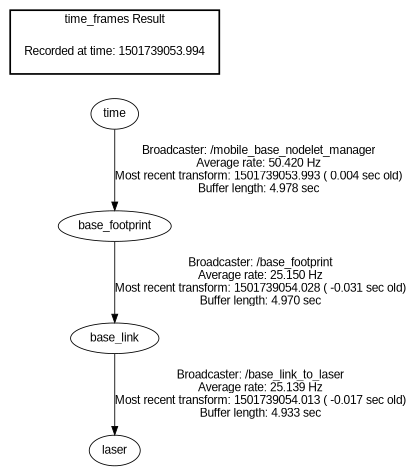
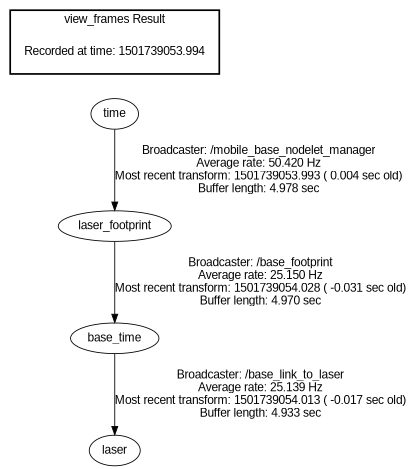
(115, 20) -> (115, 20)
(115, 226) -> (115, 226)
(115, 338) -> (115, 338)
